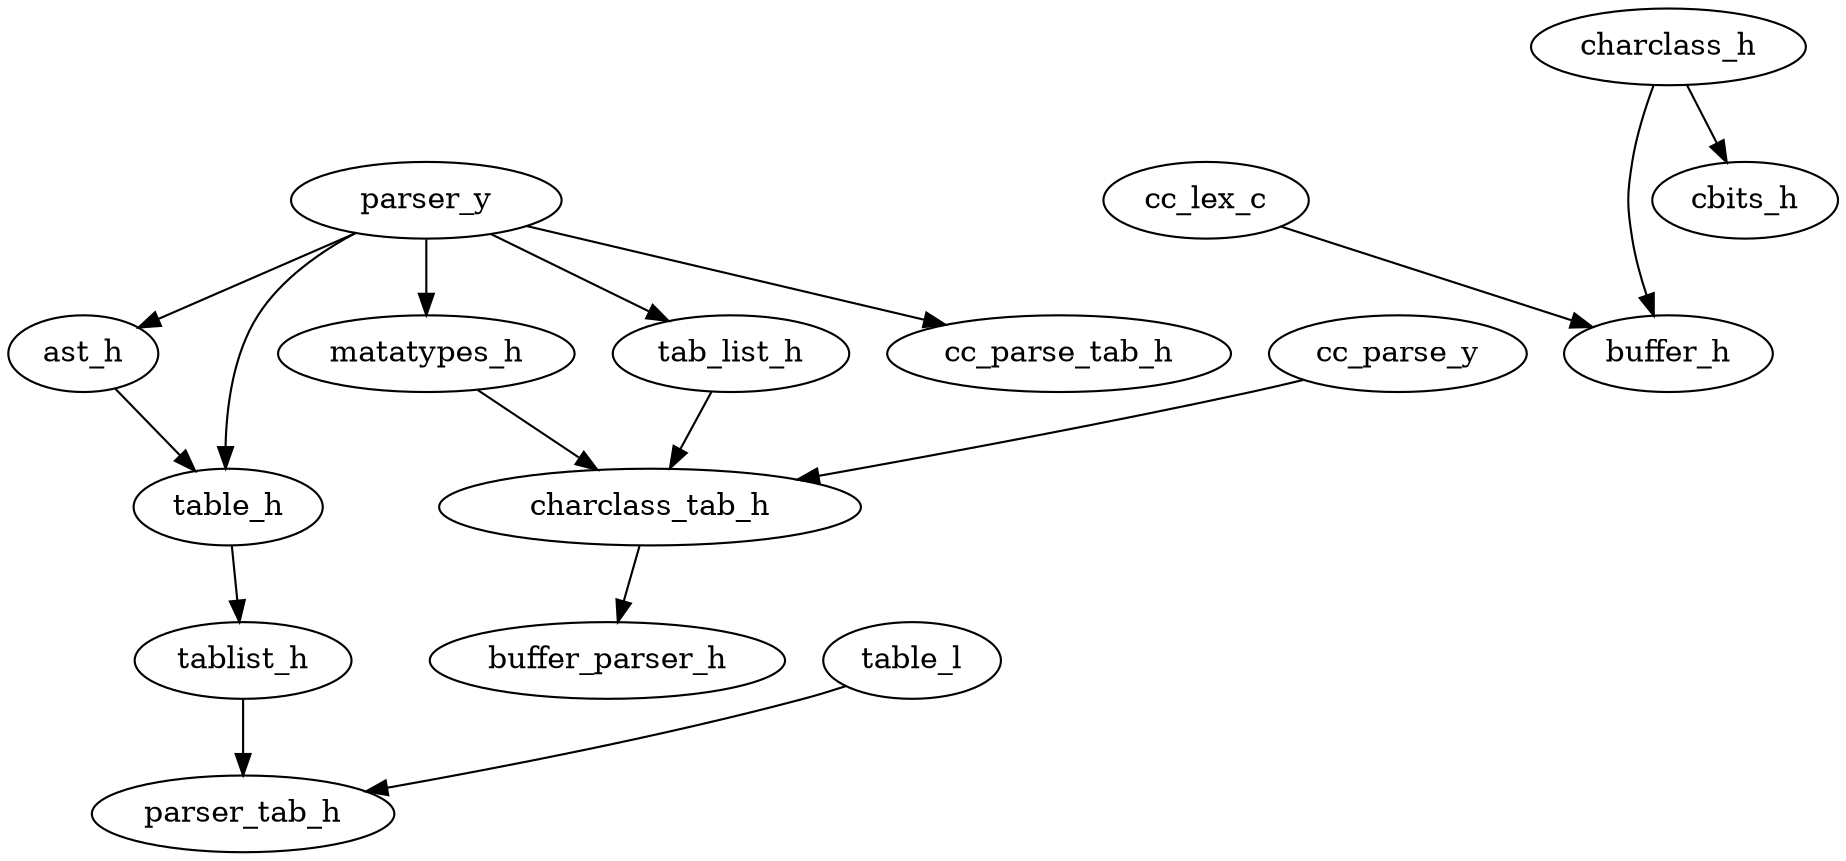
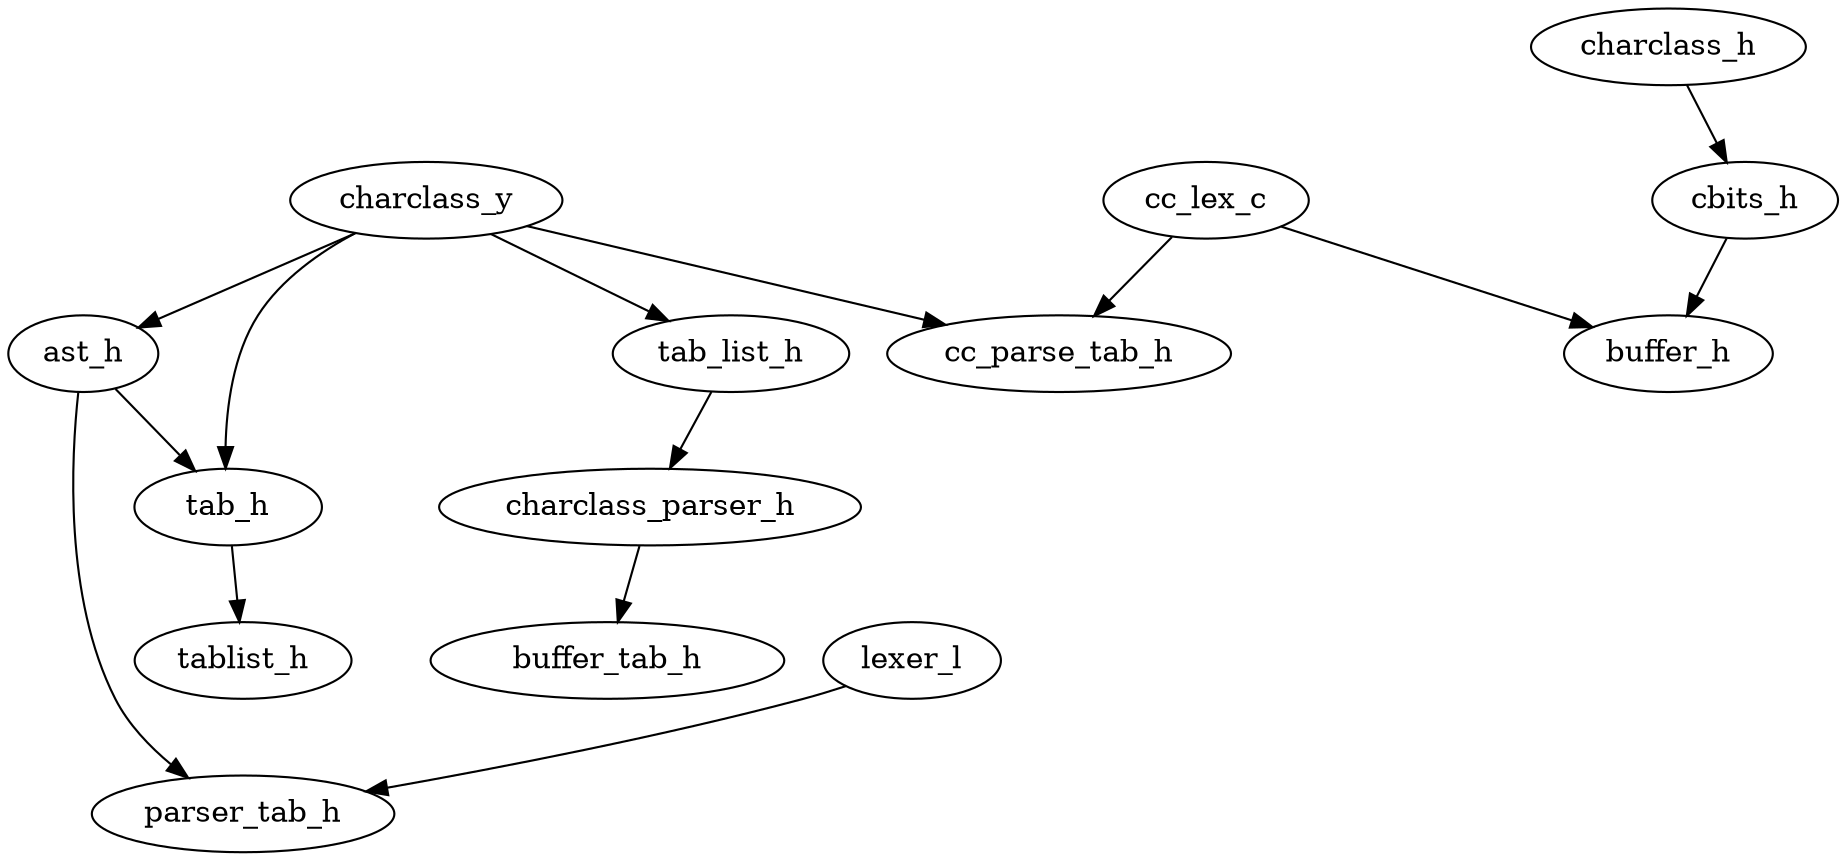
(1629, 190) -> (1712, 268)
(426, 200) -> (426, 200)
none -> (1141, 269)
(426, 354) -> none
(1398, 354) -> none
(228, 507) -> (228, 507)
(650, 507) -> (650, 507)
(607, 660) -> (607, 660)
(912, 660) -> (912, 660)
(243, 727) -> (82, 591)
